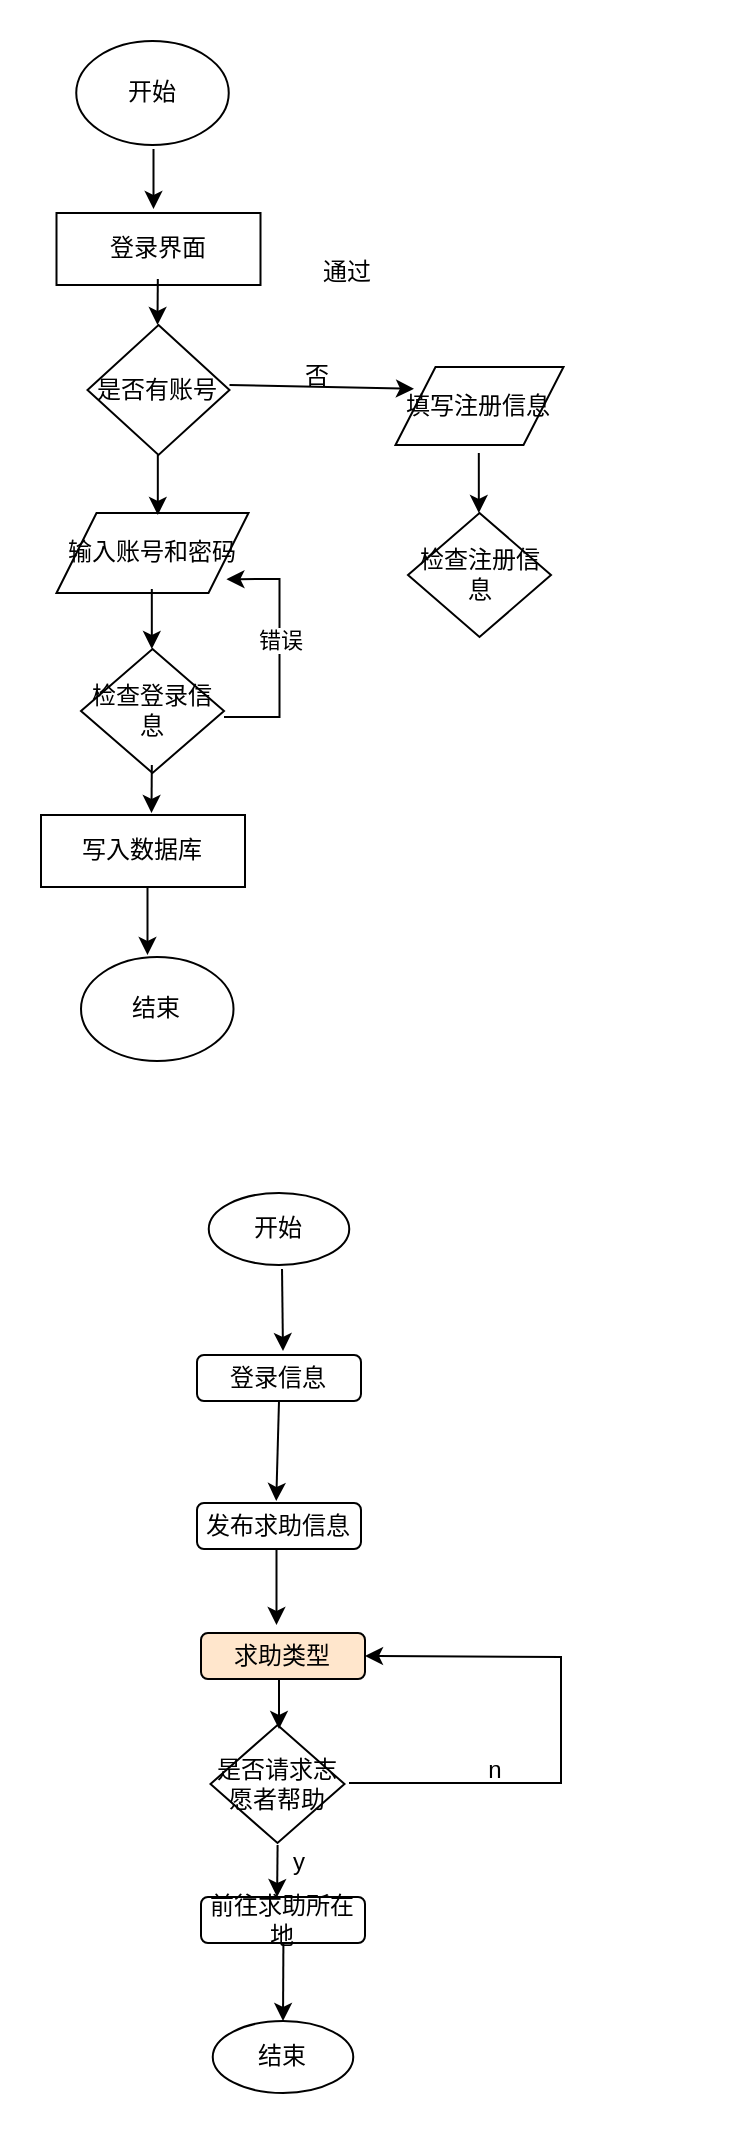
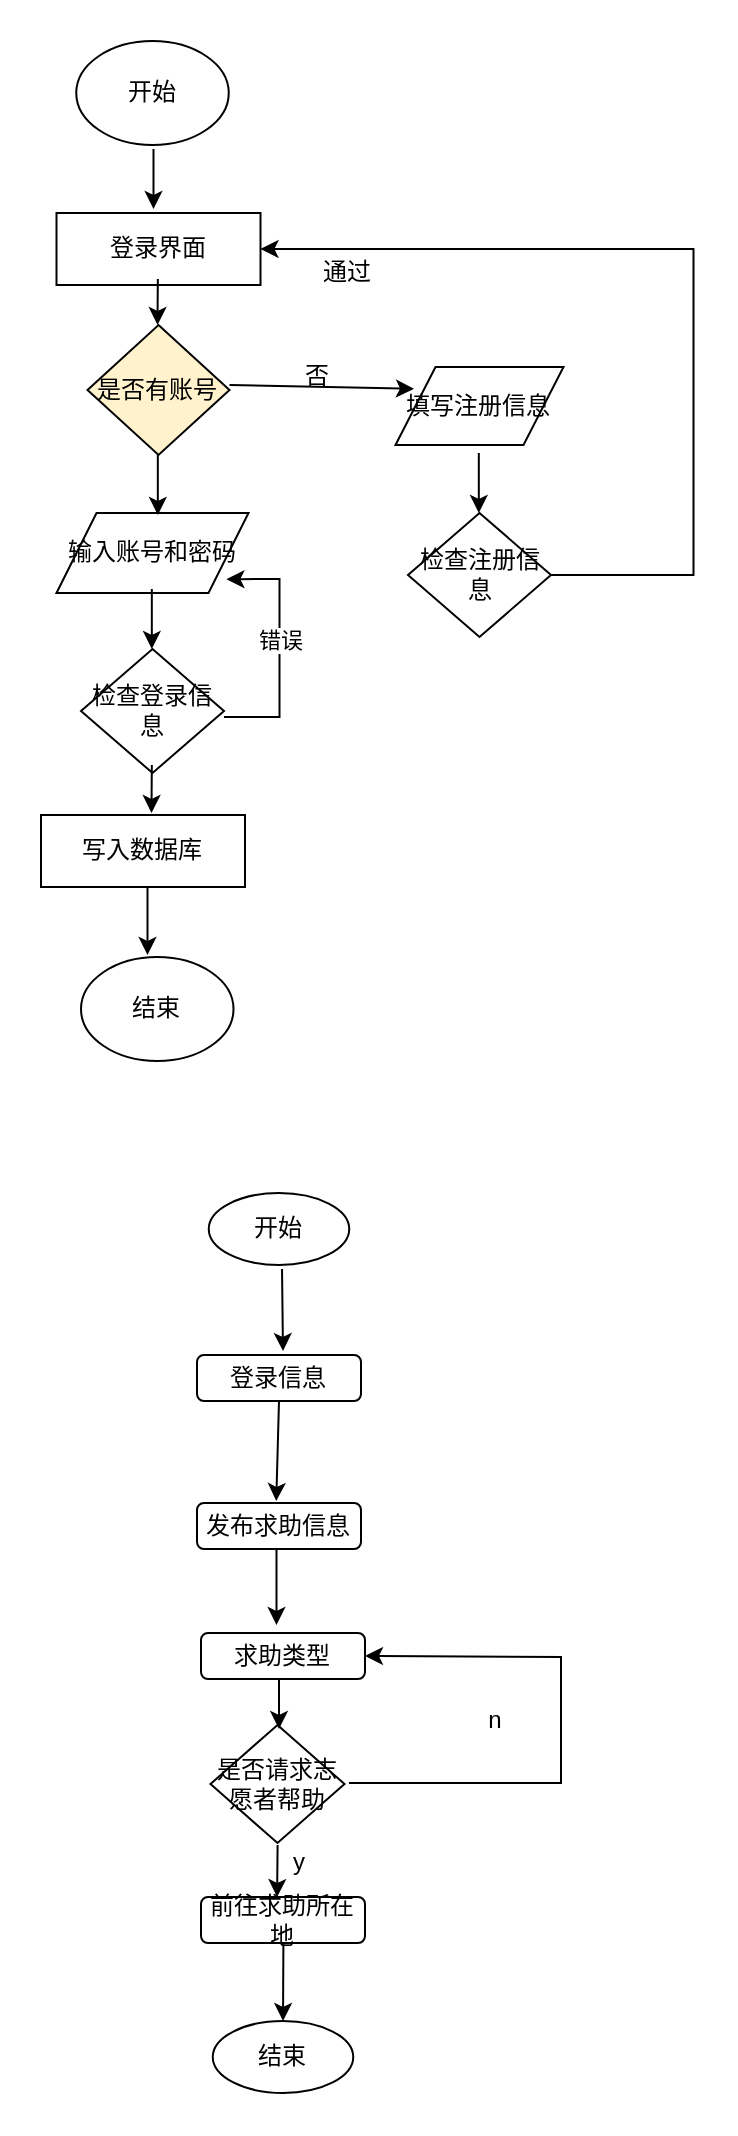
none -> (694, 273)
(159, 390) -> (159, 390)
(283, 1656) -> (283, 1656)
(494, 1771) -> (494, 1721)
